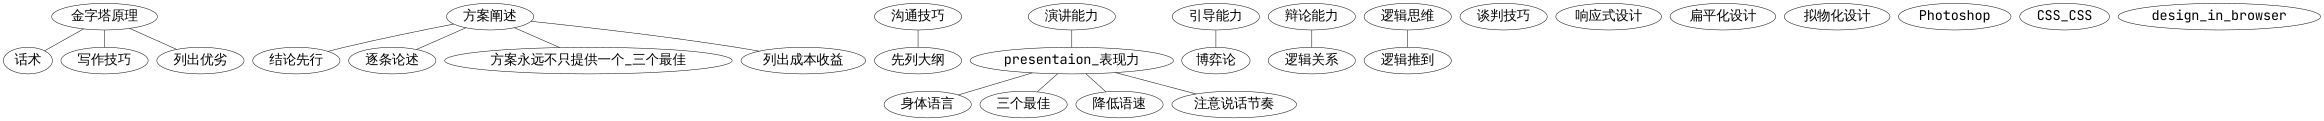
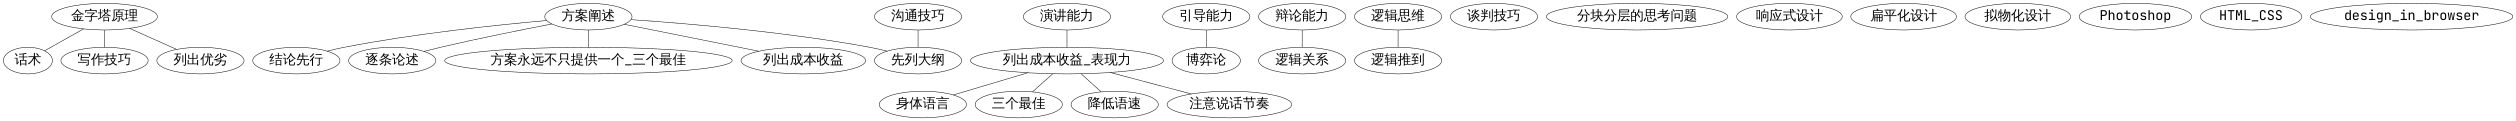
none -> (1637, 17)
(2065, 17) -> (2251, 17)
none -> (760, 31)
(1072, 61) -> (1067, 61)
